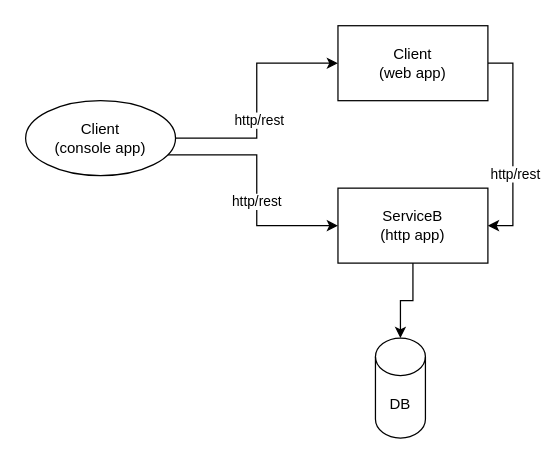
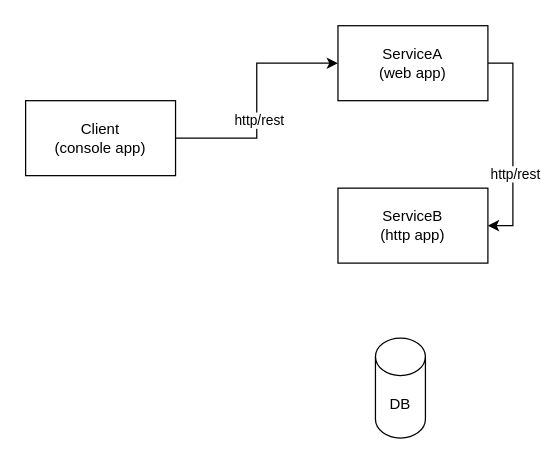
(413, 63) -> (413, 63)
(101, 138) -> (101, 138)
(257, 182) -> none
(411, 301) -> none
